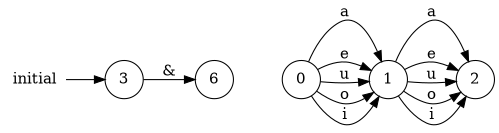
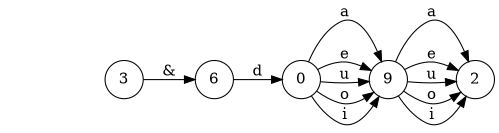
(35, 80) -> none
none -> (253, 80)
(388, 80) -> (388, 80)
